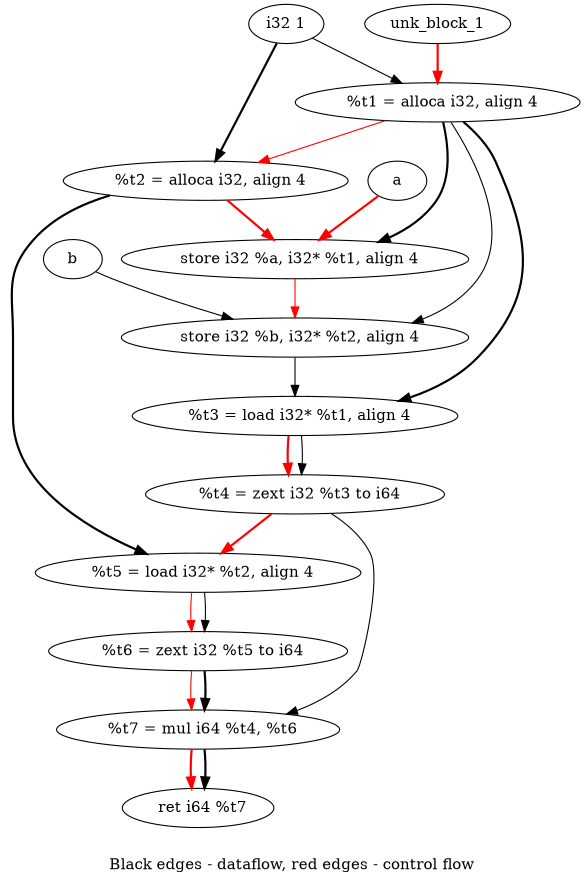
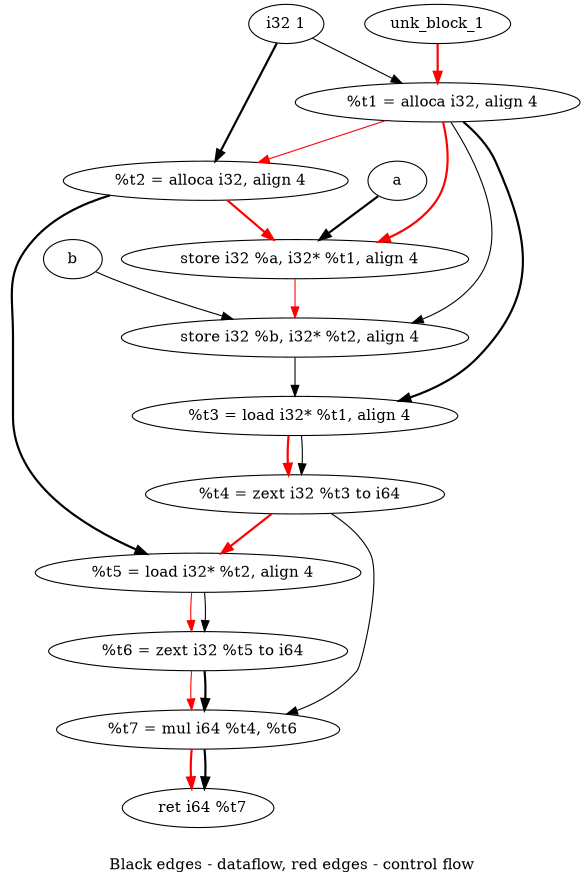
(441, 192) -> (441, 192)
(353, 215) -> (353, 215)
